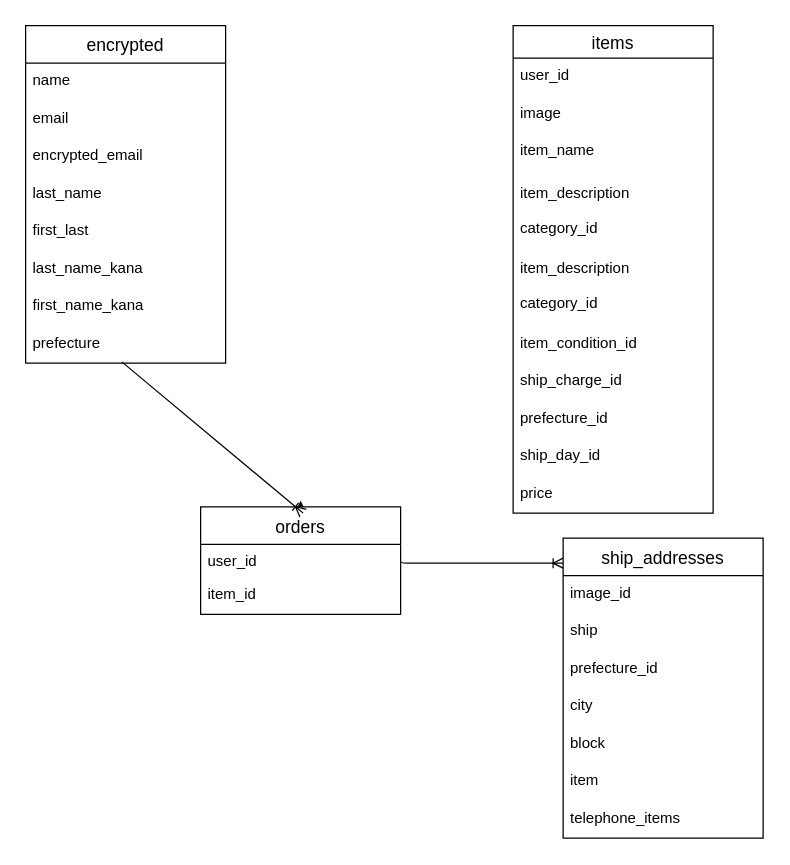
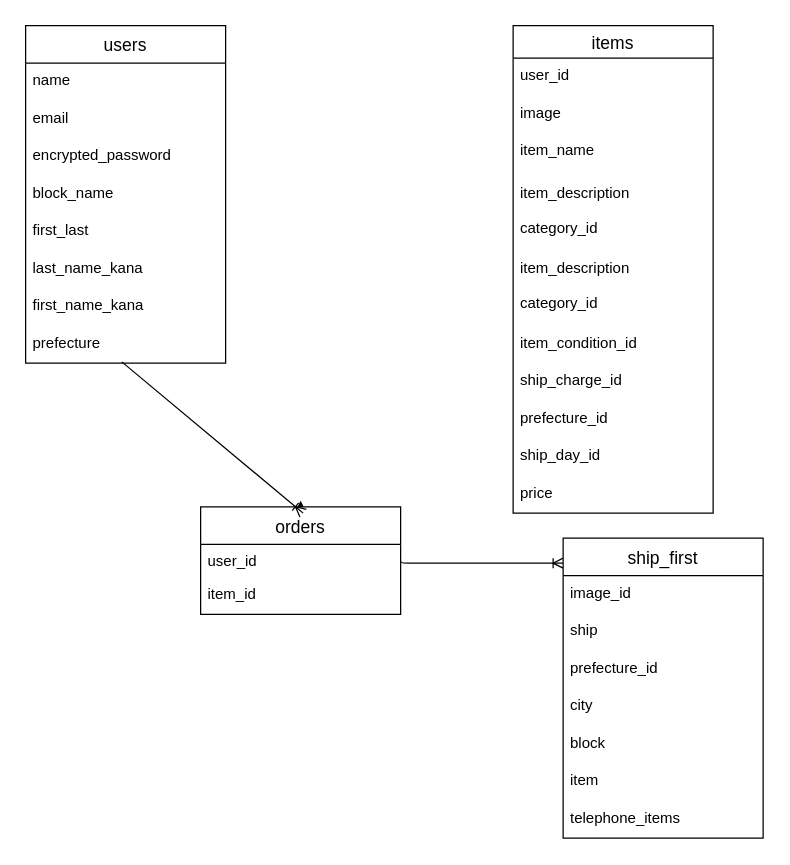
(125, 45) -> (125, 45)
(92, 155) -> (108, 155)
(68, 193) -> (73, 193)
(663, 558) -> (663, 558)
